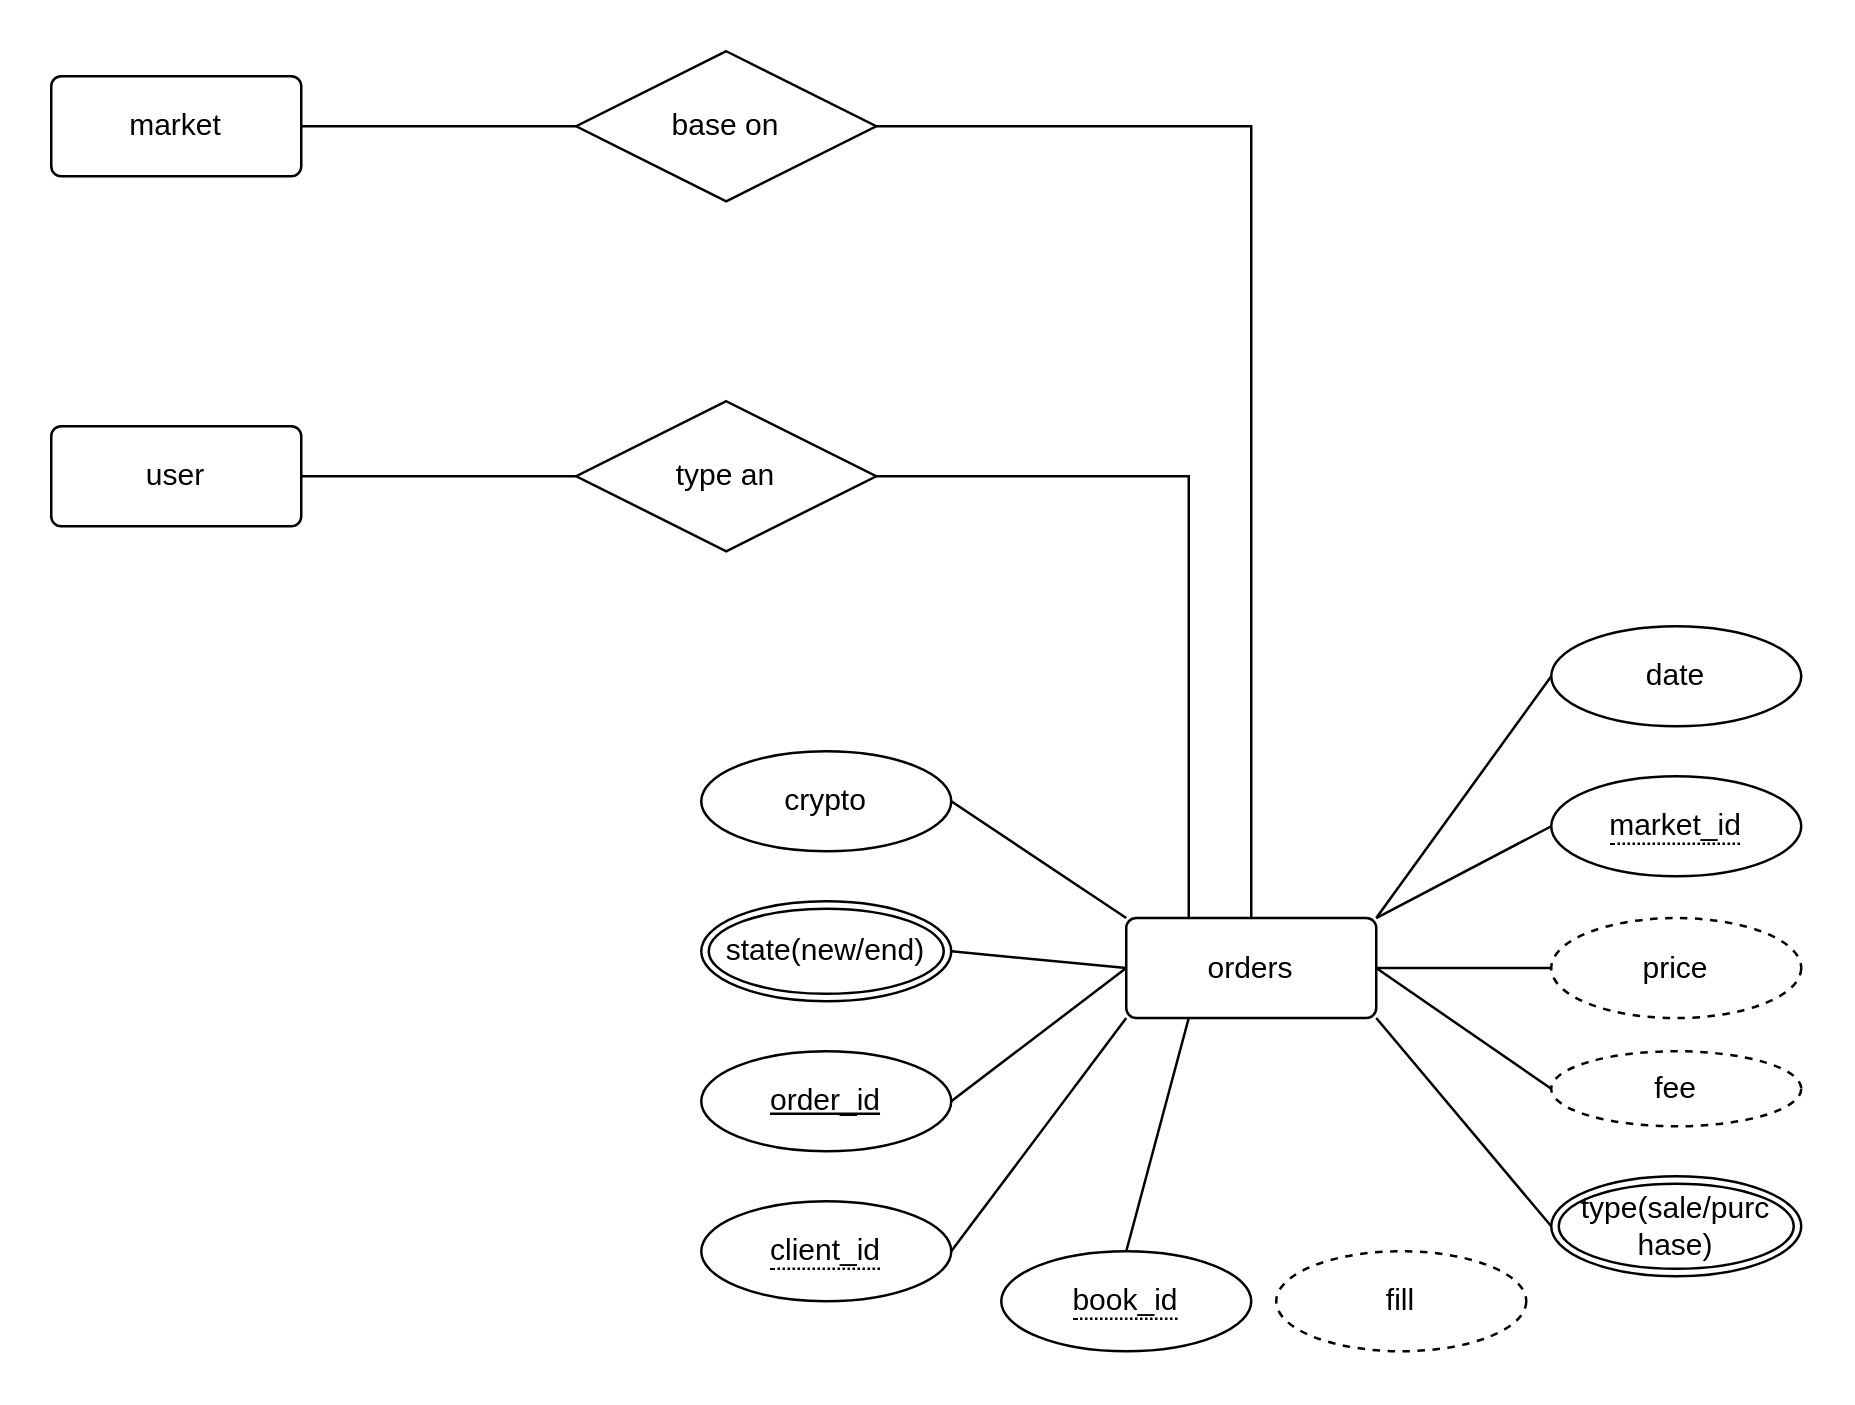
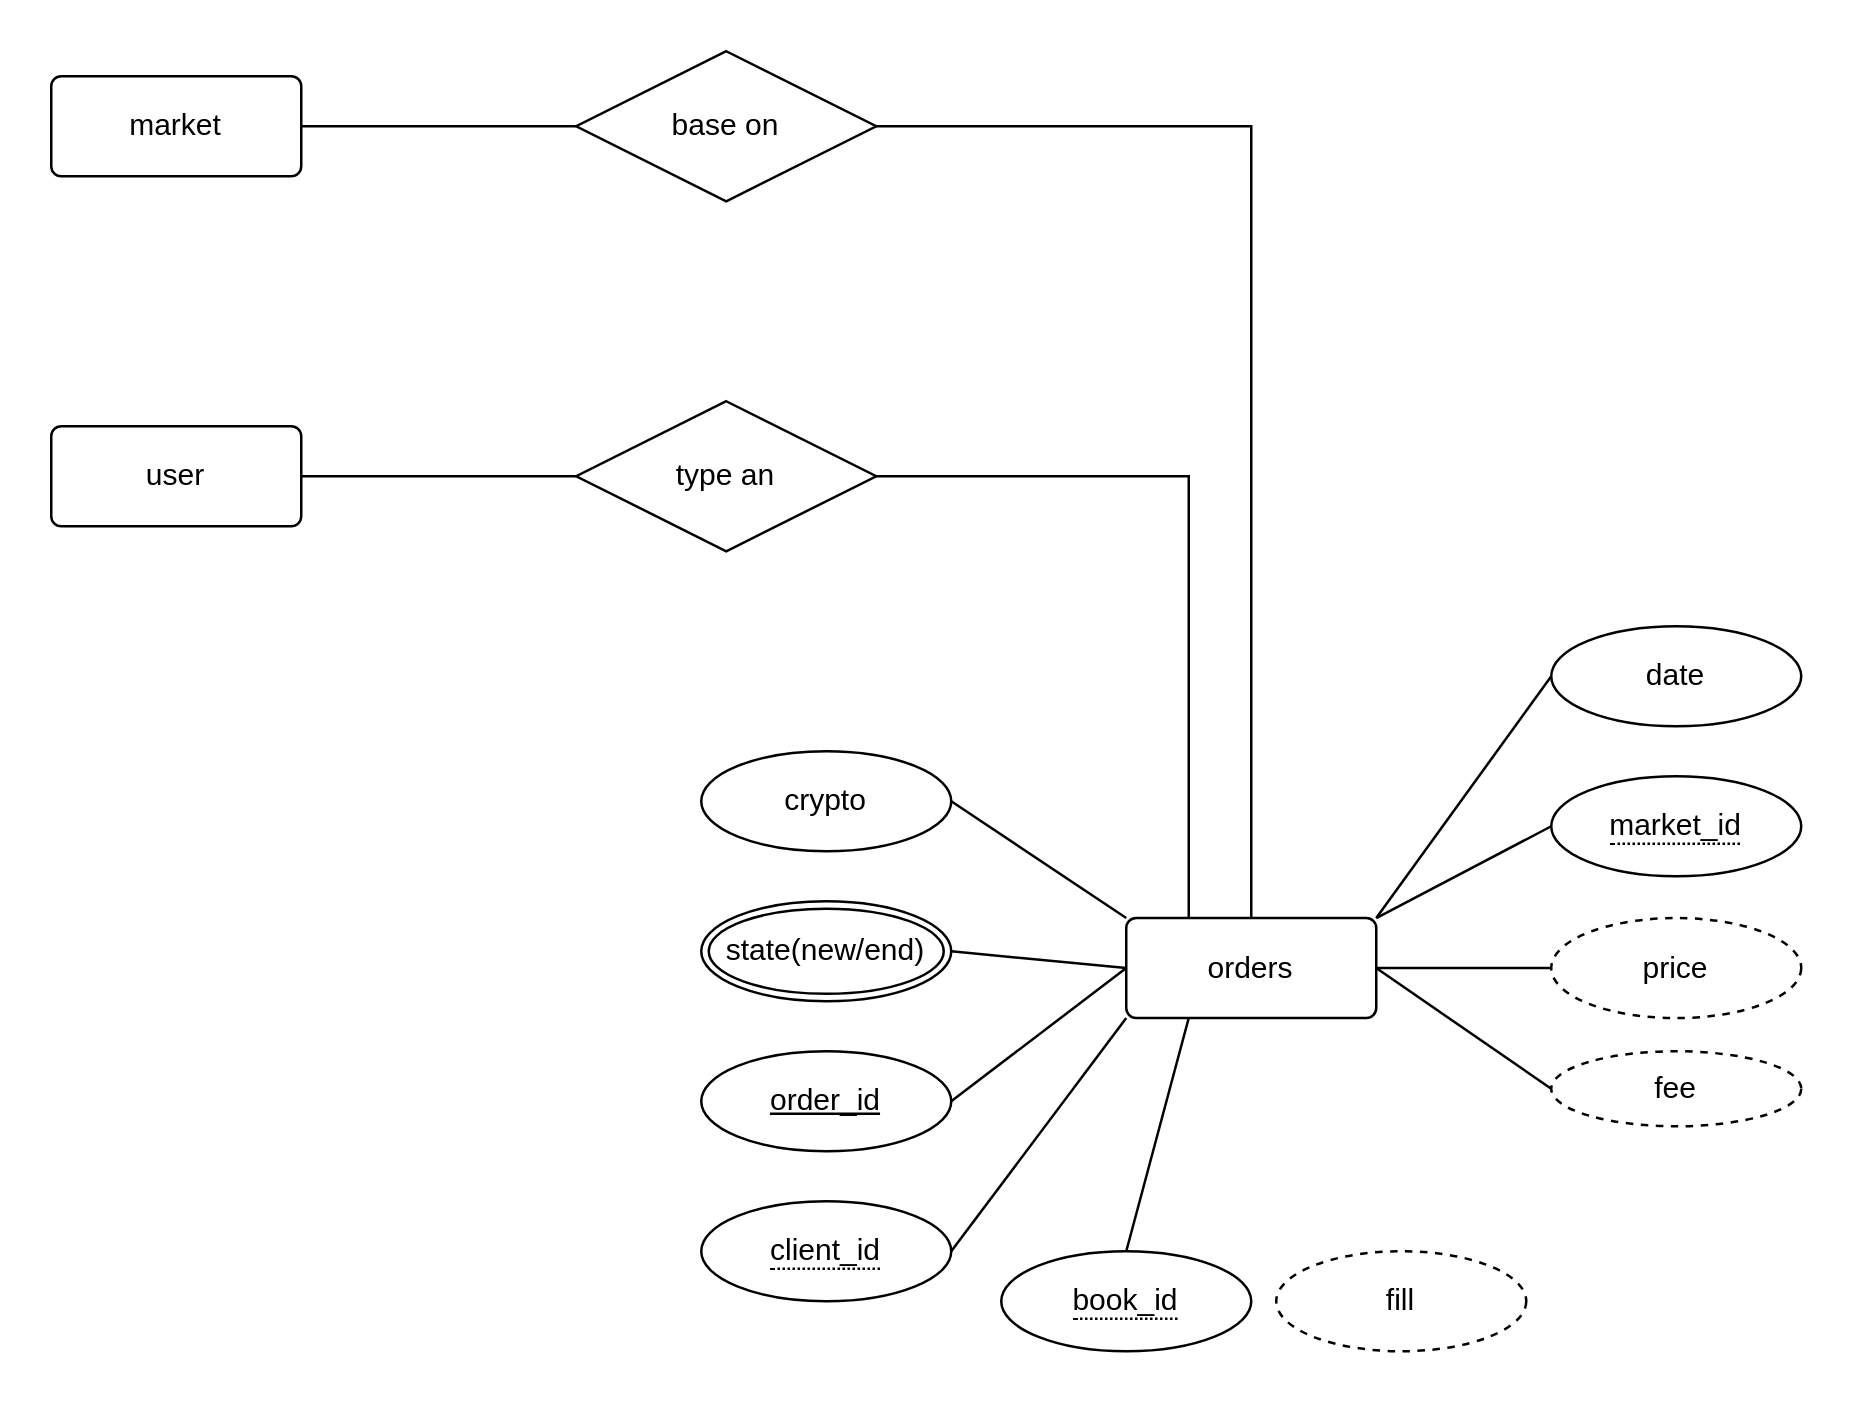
(1463, 1122) -> none
(1676, 1226) -> none
